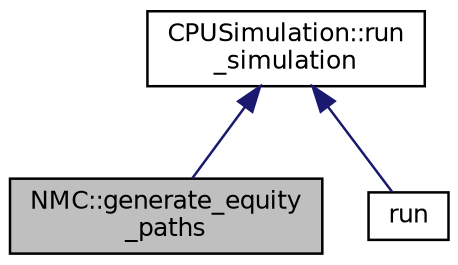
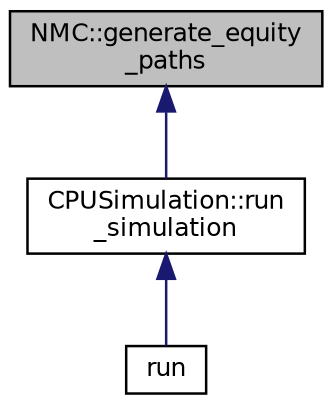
(218, 143) -> (166, 145)
